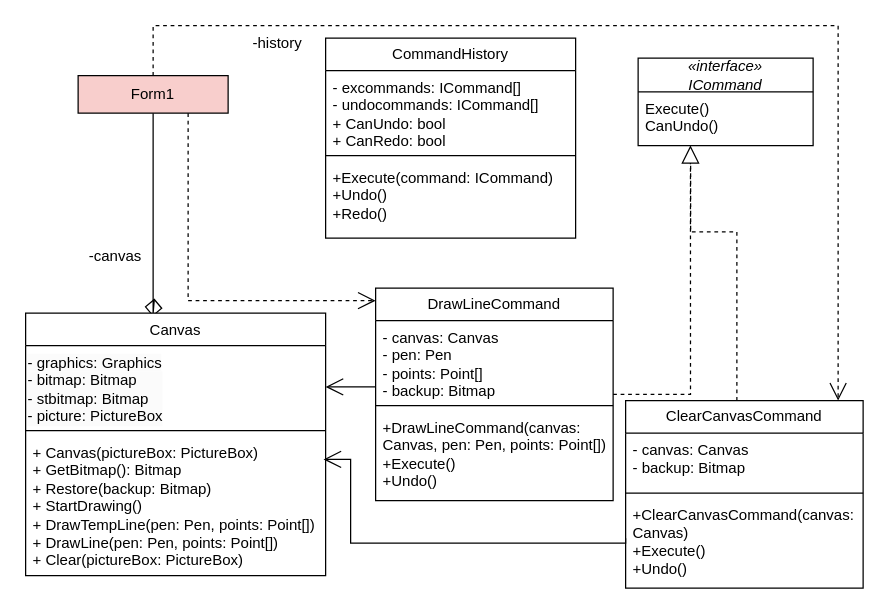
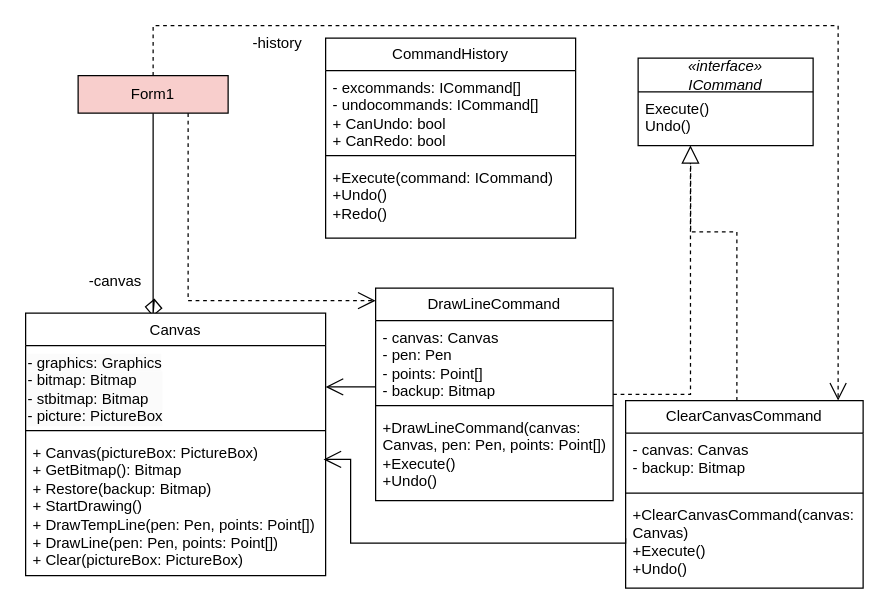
(683, 119) -> (683, 119)
(116, 257) -> (116, 282)
